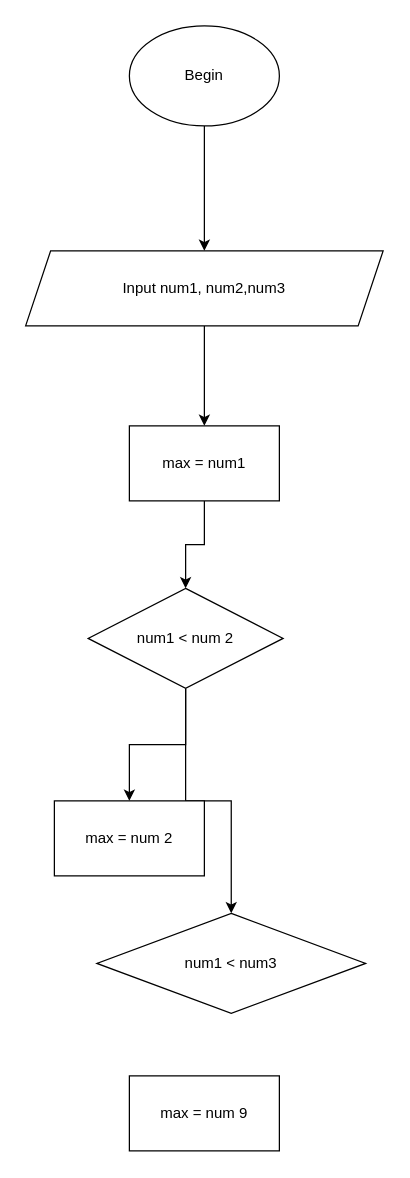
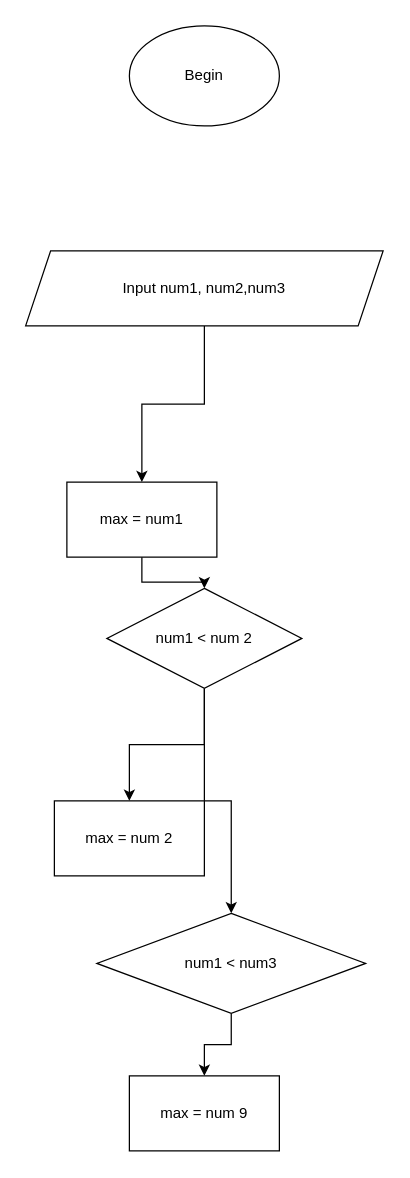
(204, 184) -> none
(204, 463) -> (142, 519)
(186, 638) -> (204, 638)
none -> (222, 1044)
